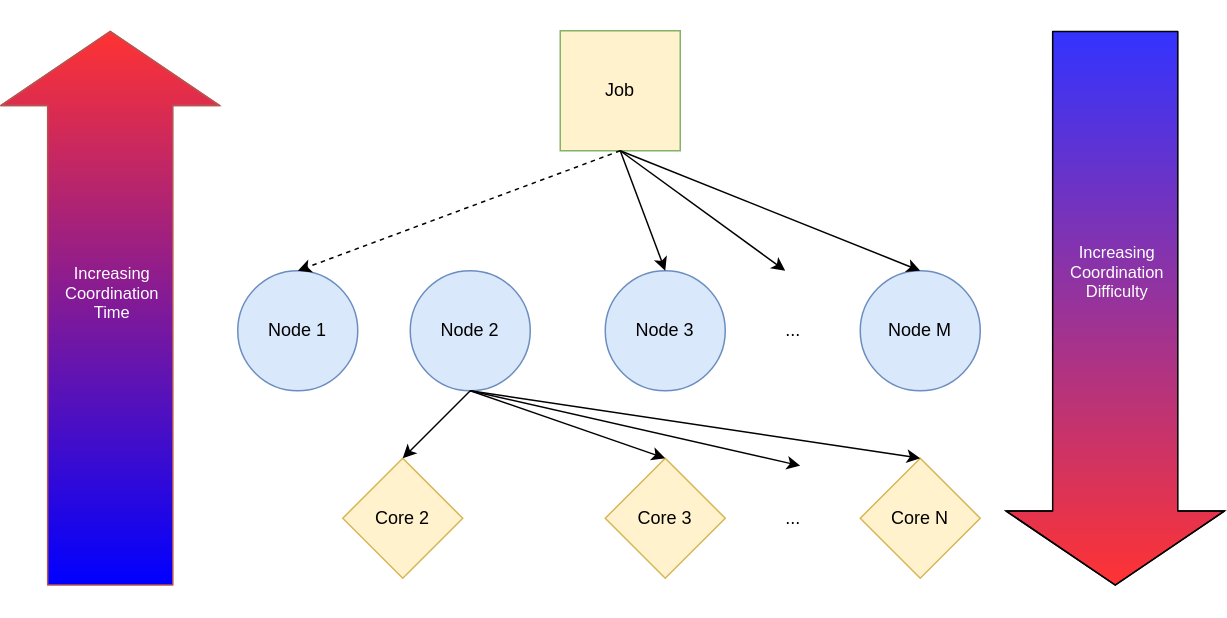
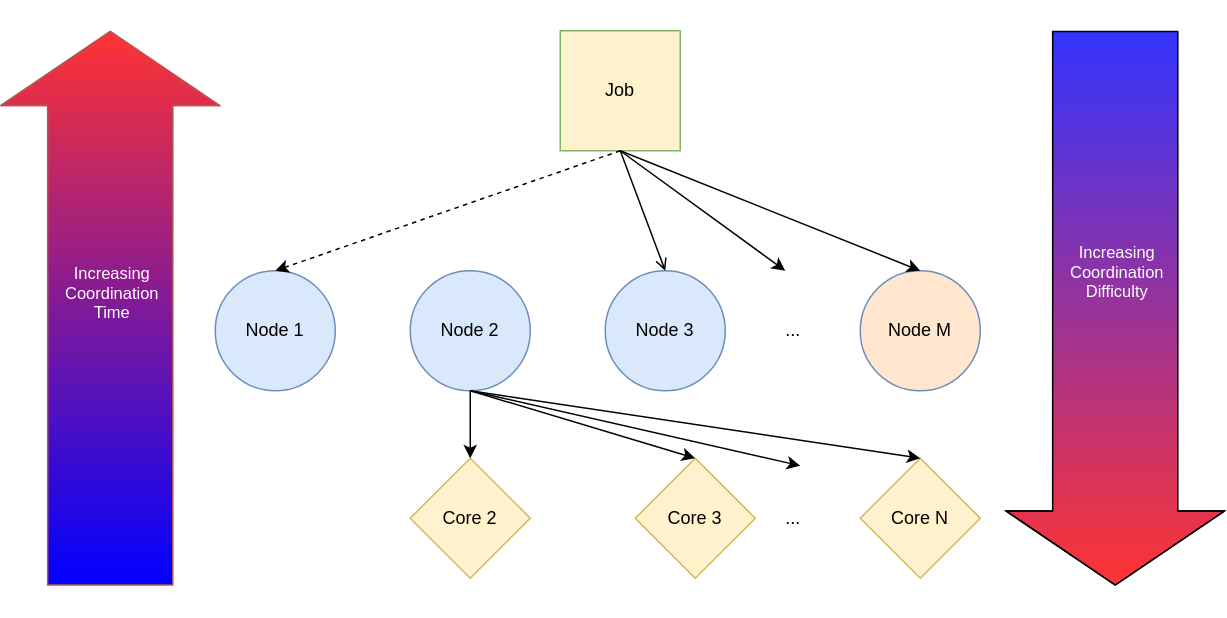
(661, 260) -> (662, 262)
(298, 331) -> (275, 331)
(920, 331) -> (920, 331)
(403, 518) -> (470, 518)
(665, 518) -> (695, 518)
